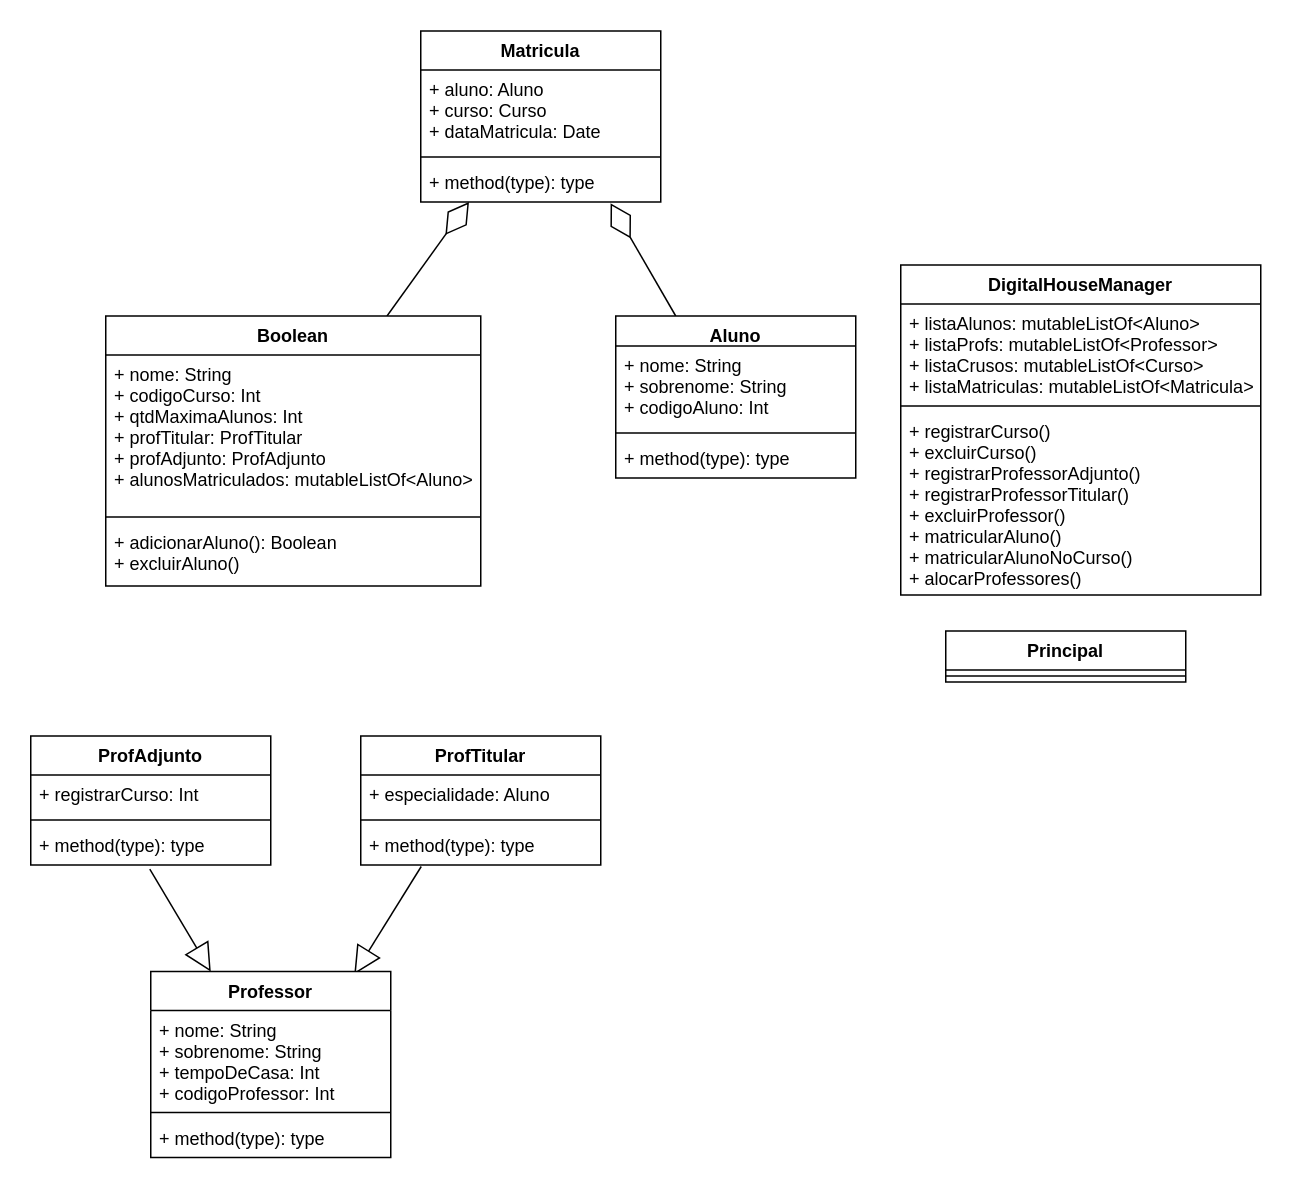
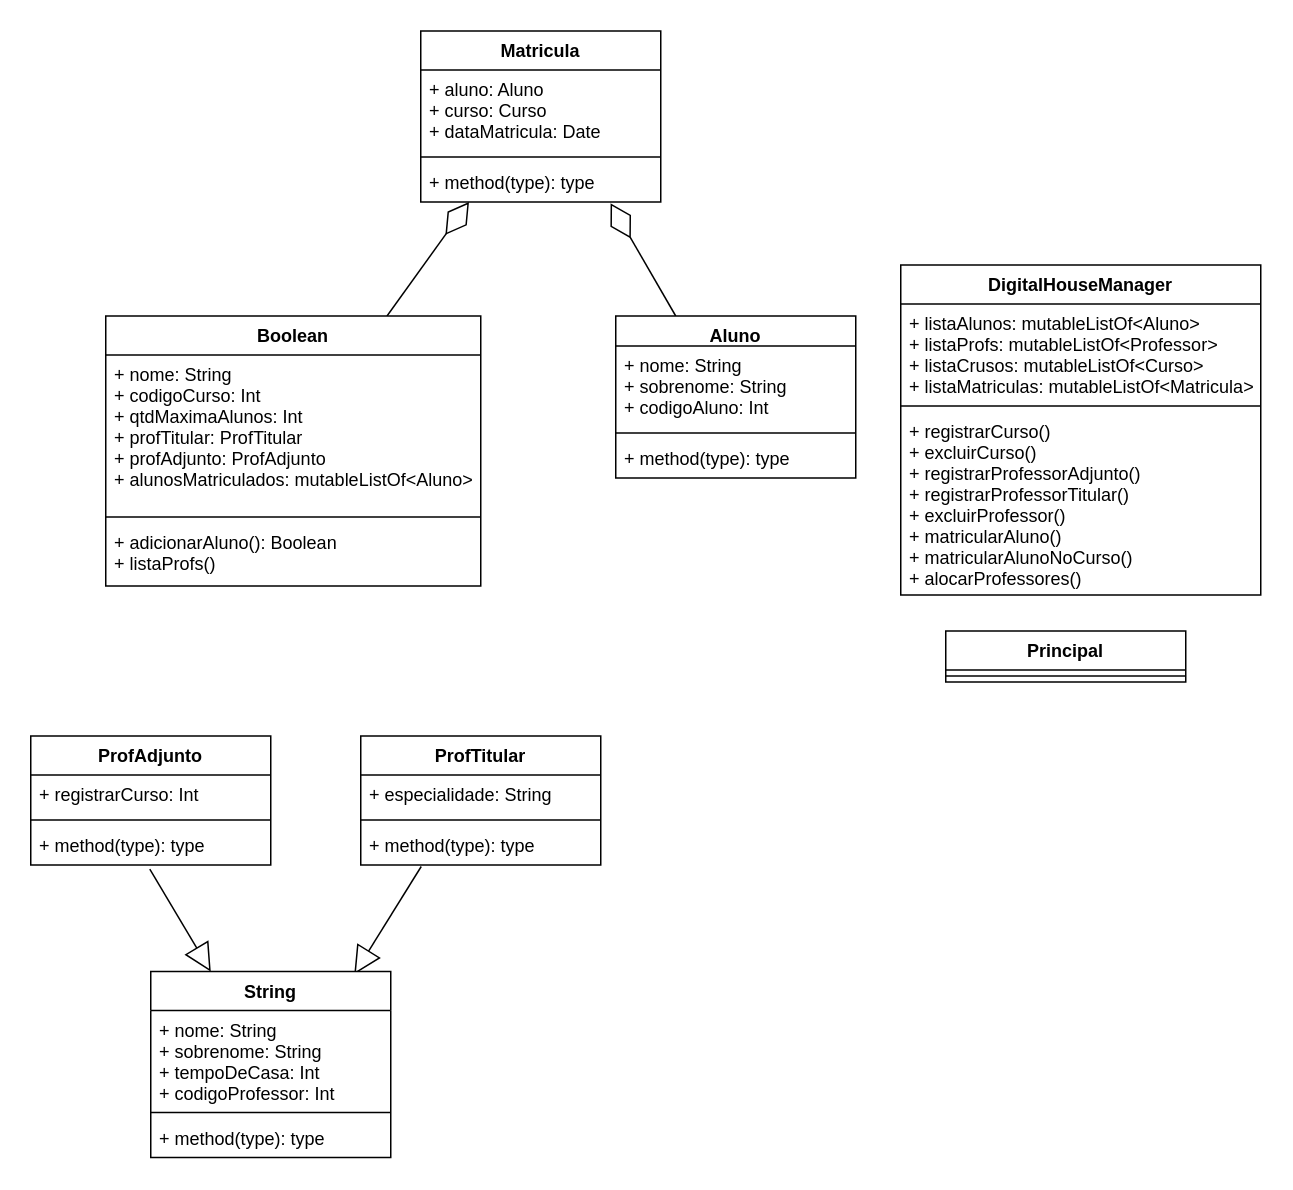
(234, 543) -> (234, 543)
(464, 795) -> (469, 795)
(270, 992) -> (270, 992)
